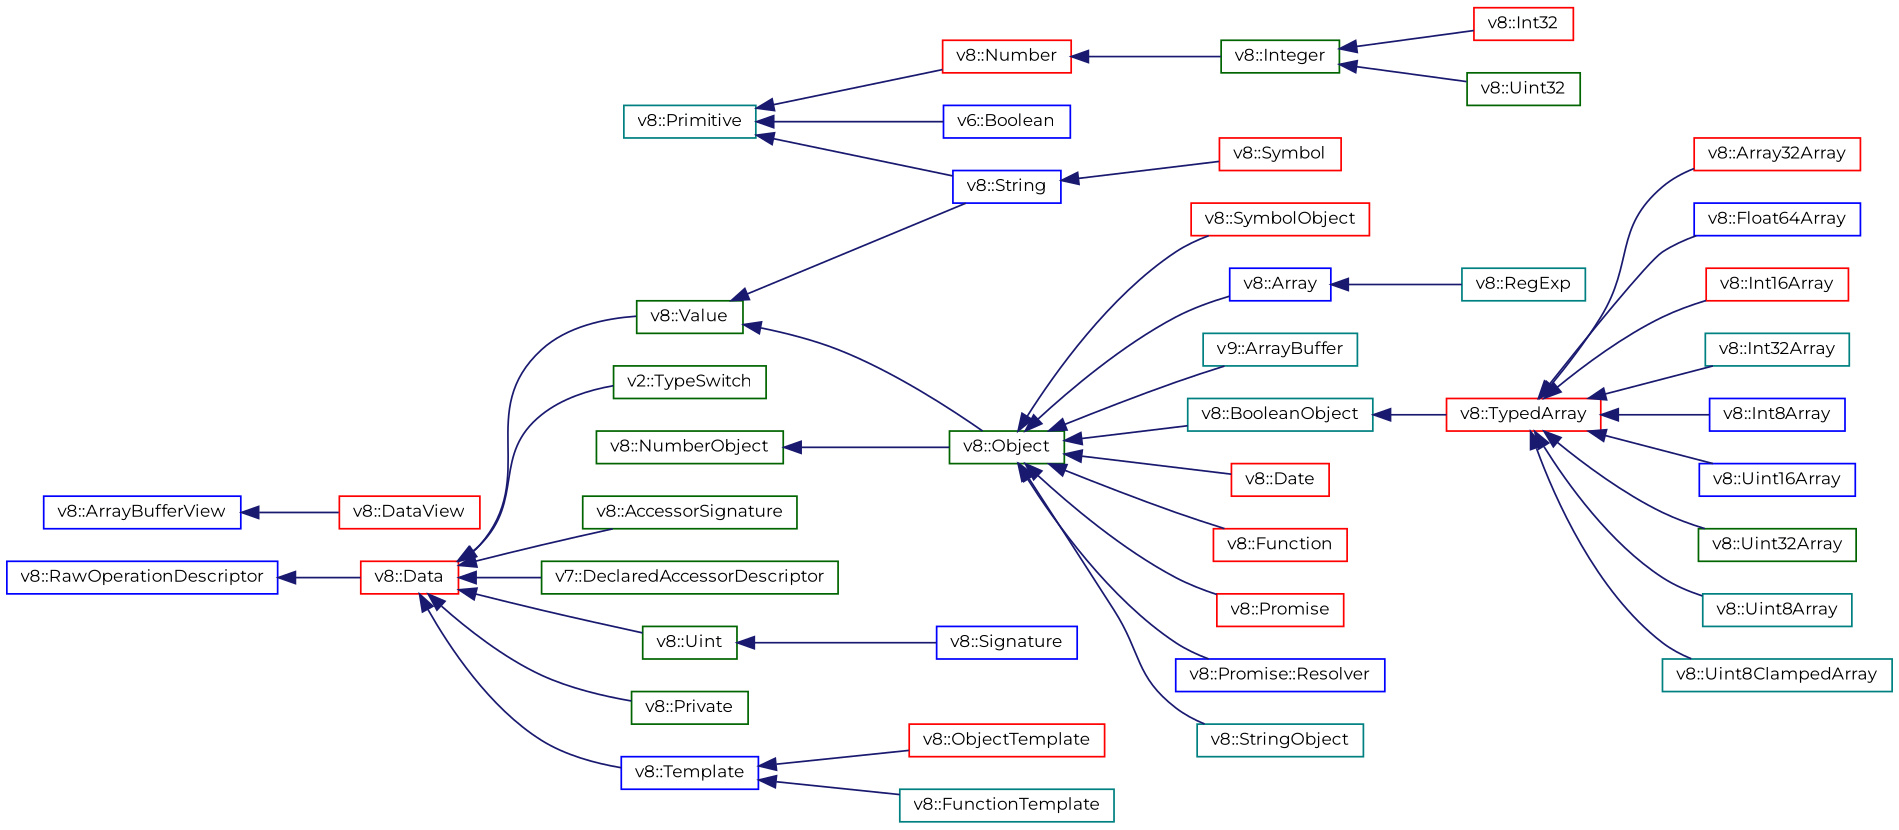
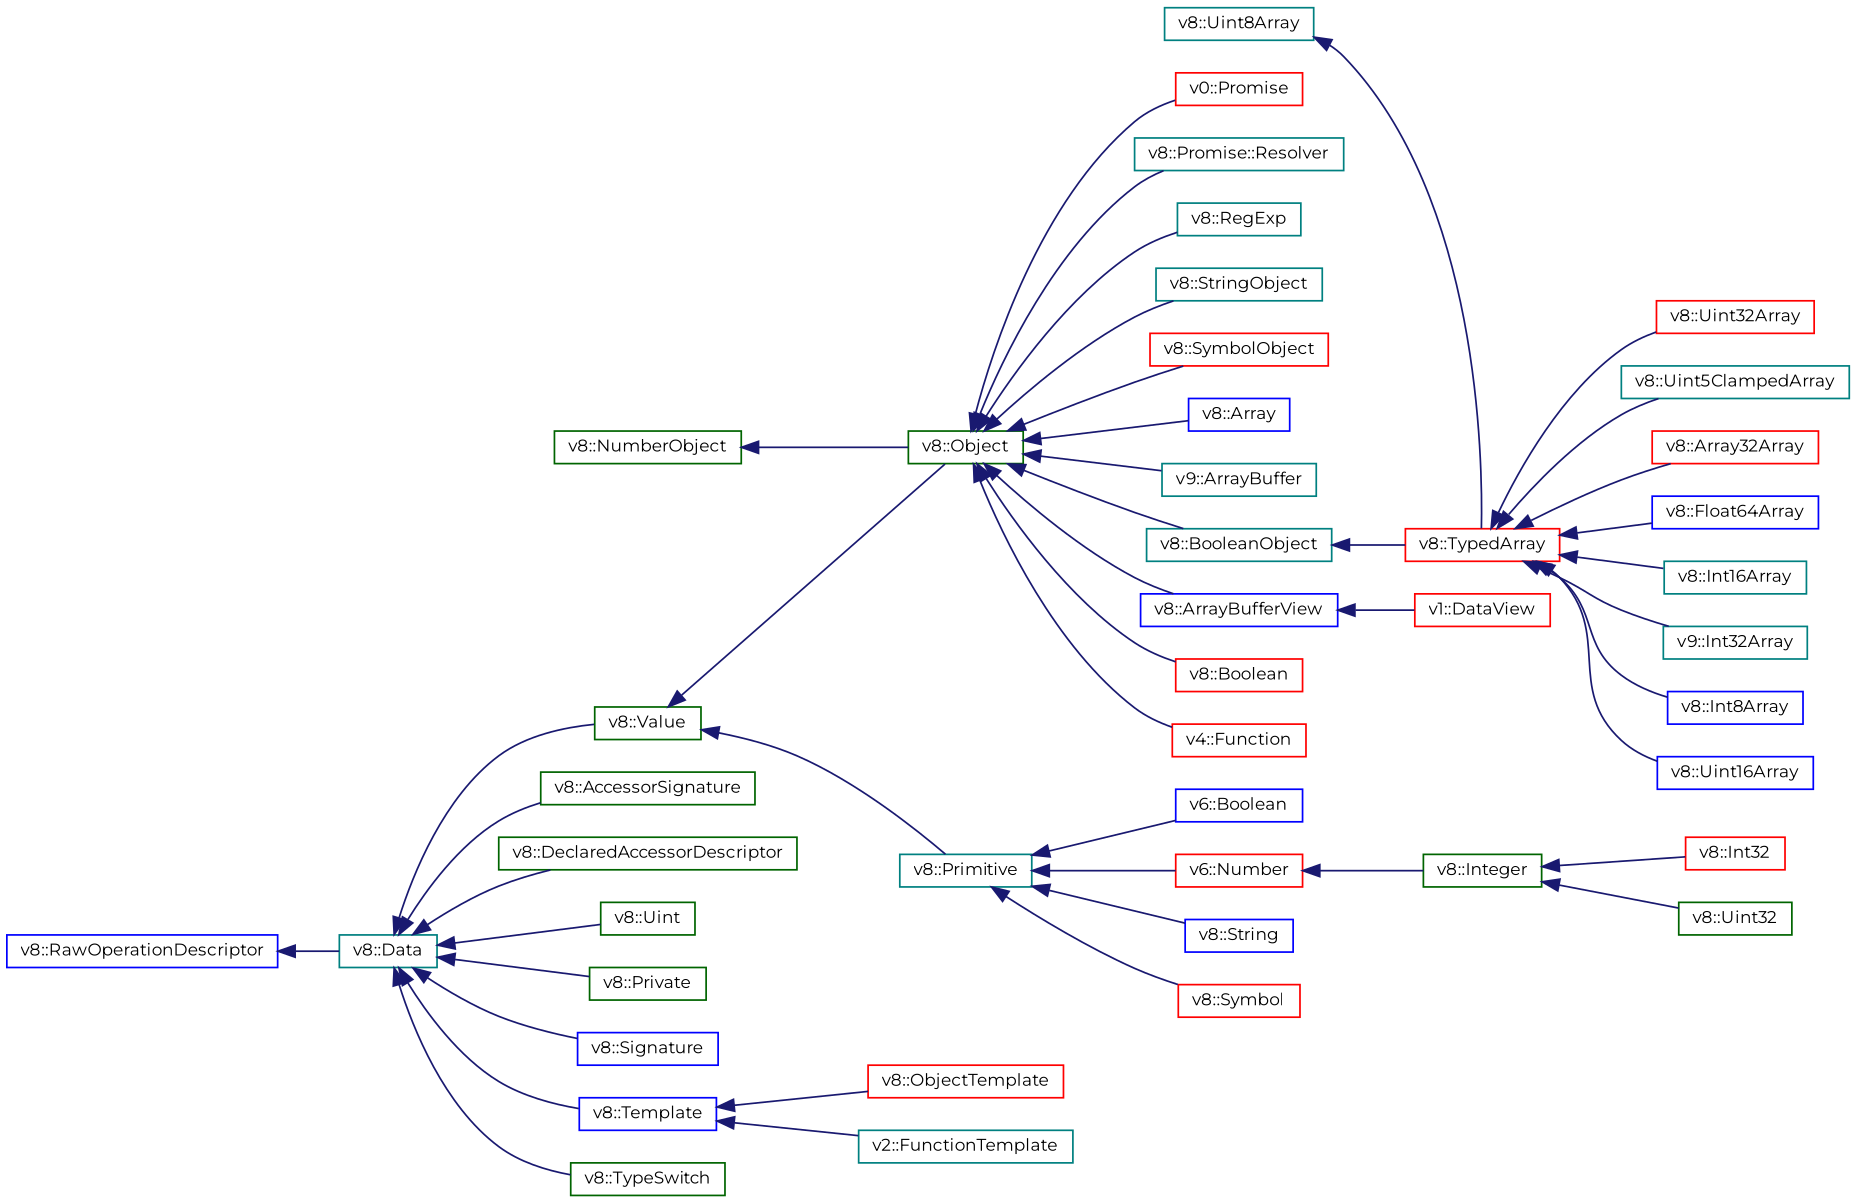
(1007, 57) -> (1239, 871)
(1149, 170) -> (1089, 946)
(856, 249) -> (840, 778)
(1405, 285) -> (1068, 309)
(1777, 285) -> (1735, 578)
(1777, 350) -> (1735, 643)
(690, 382) -> (648, 1179)
(1280, 480) -> (1239, 675)
(410, 512) -> (1483, 610)
(1611, 534) -> (1452, 270)
none -> (1080, 543)
(1280, 545) -> (1239, 740)
(1777, 545) -> (1735, 317)
(410, 578) -> (388, 951)
(690, 578) -> (648, 854)
(1280, 610) -> (1239, 89)
(846, 643) -> (499, 1016)
(1280, 675) -> (1239, 154)
(1777, 675) -> (1735, 382)
(1007, 806) -> (966, 1147)
